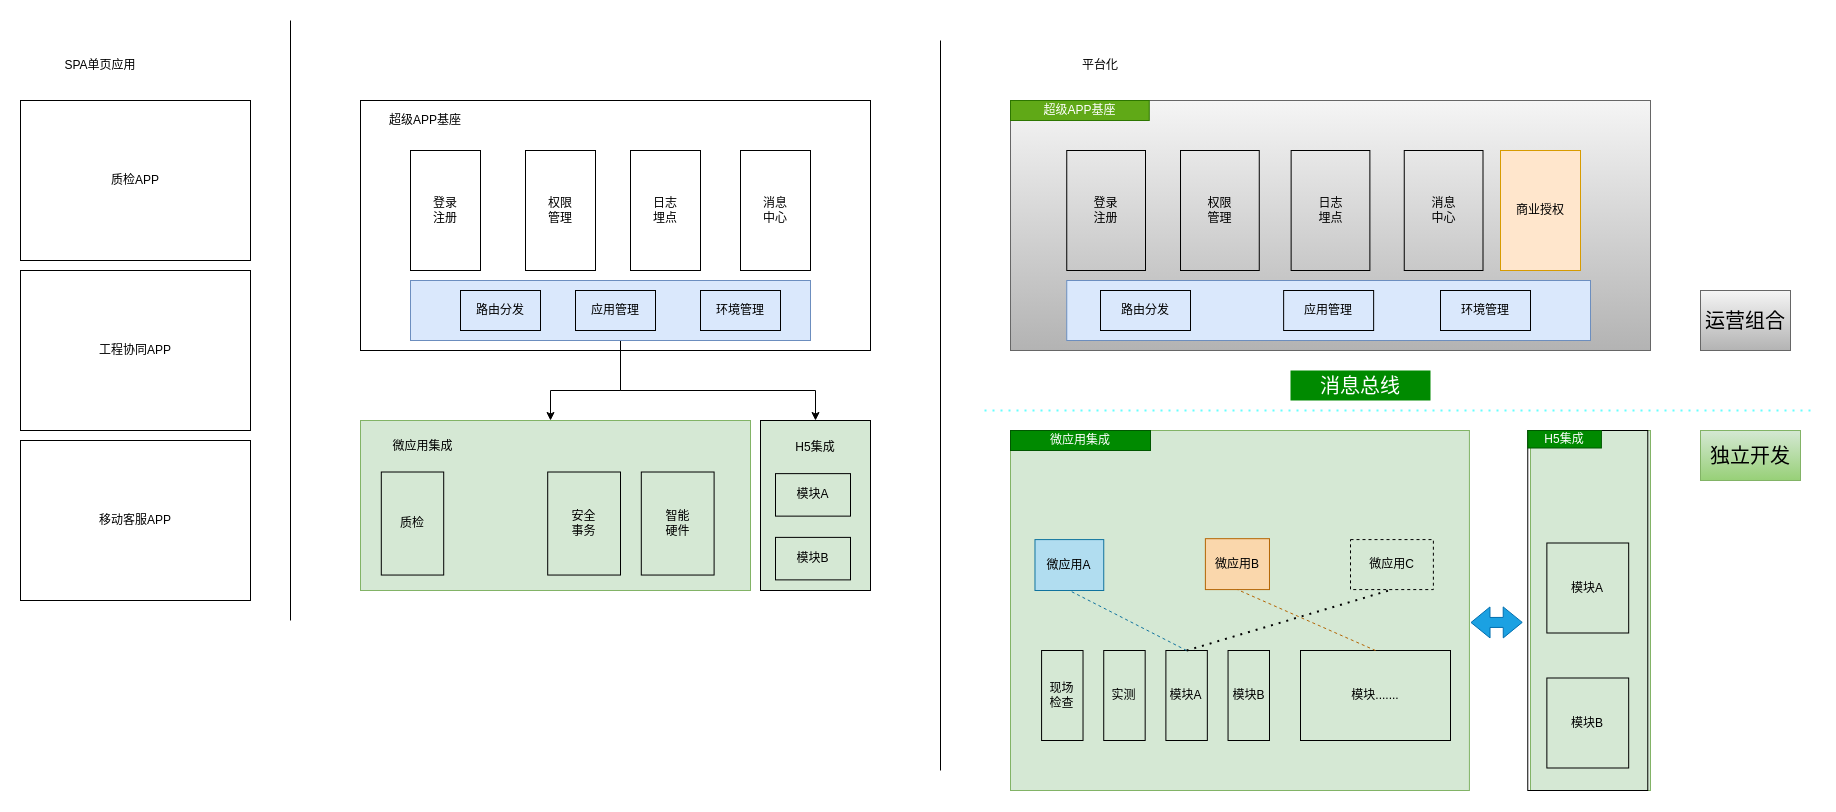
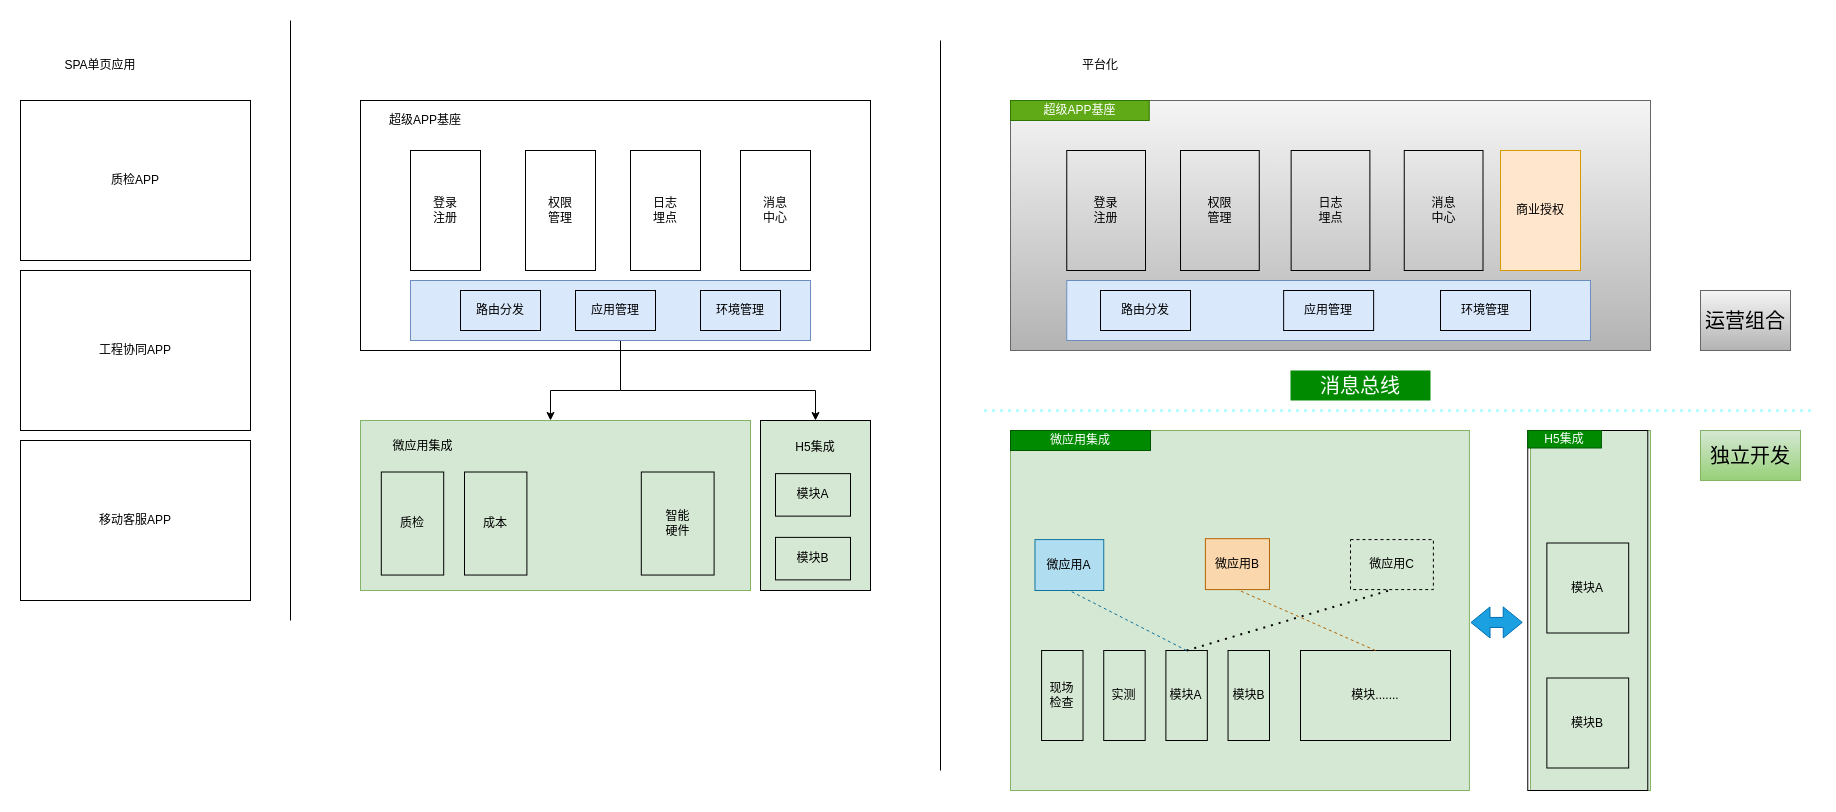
none -> (496, 524)
(584, 524) -> none
